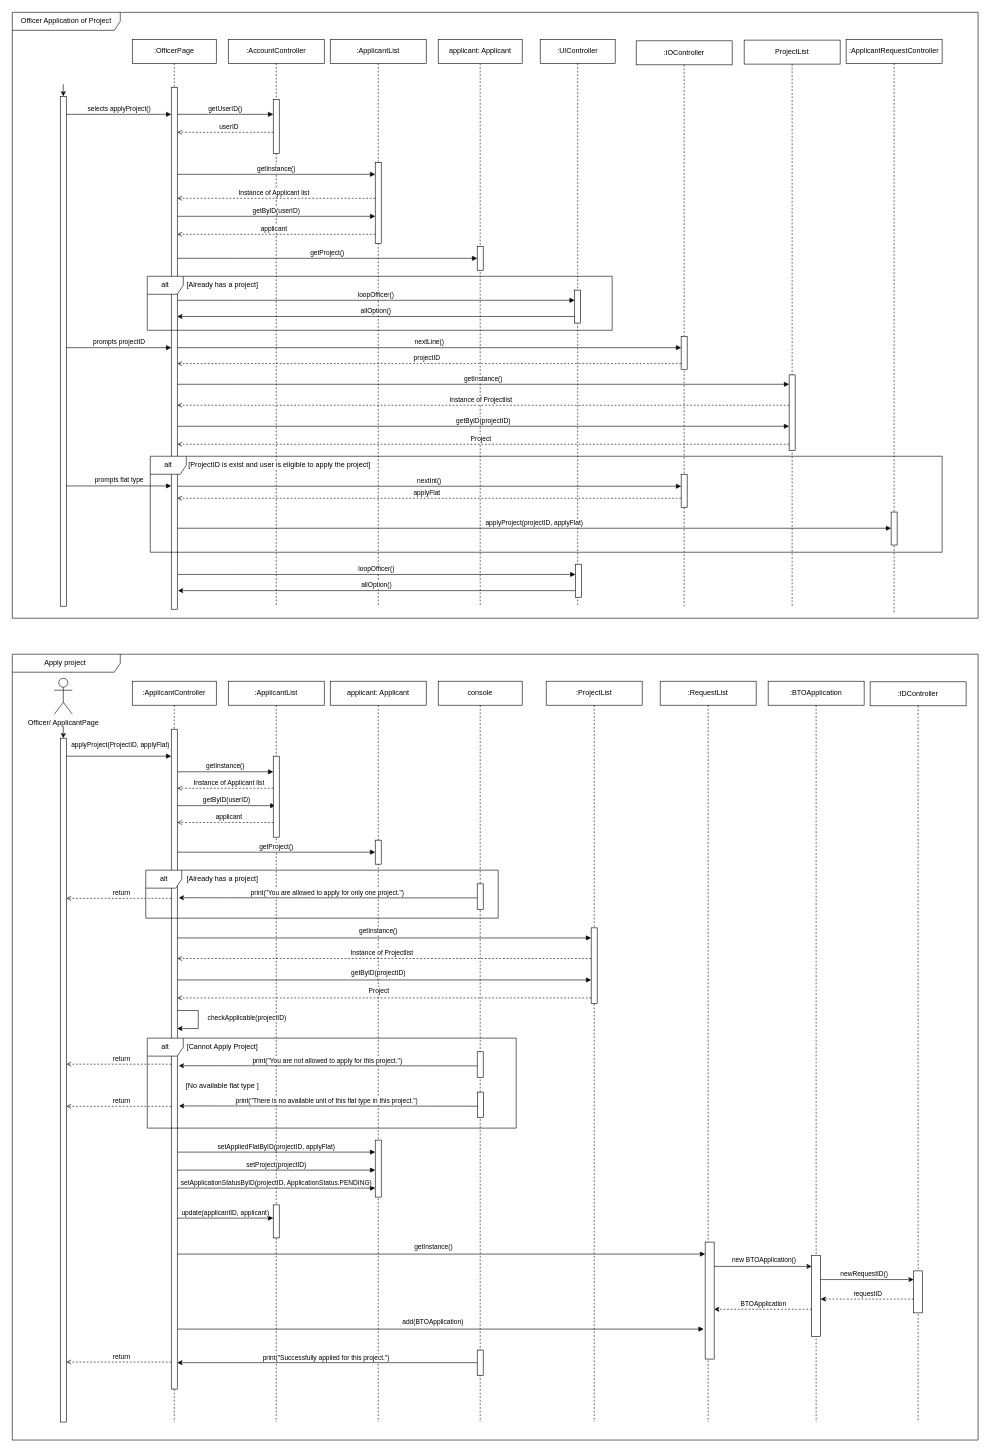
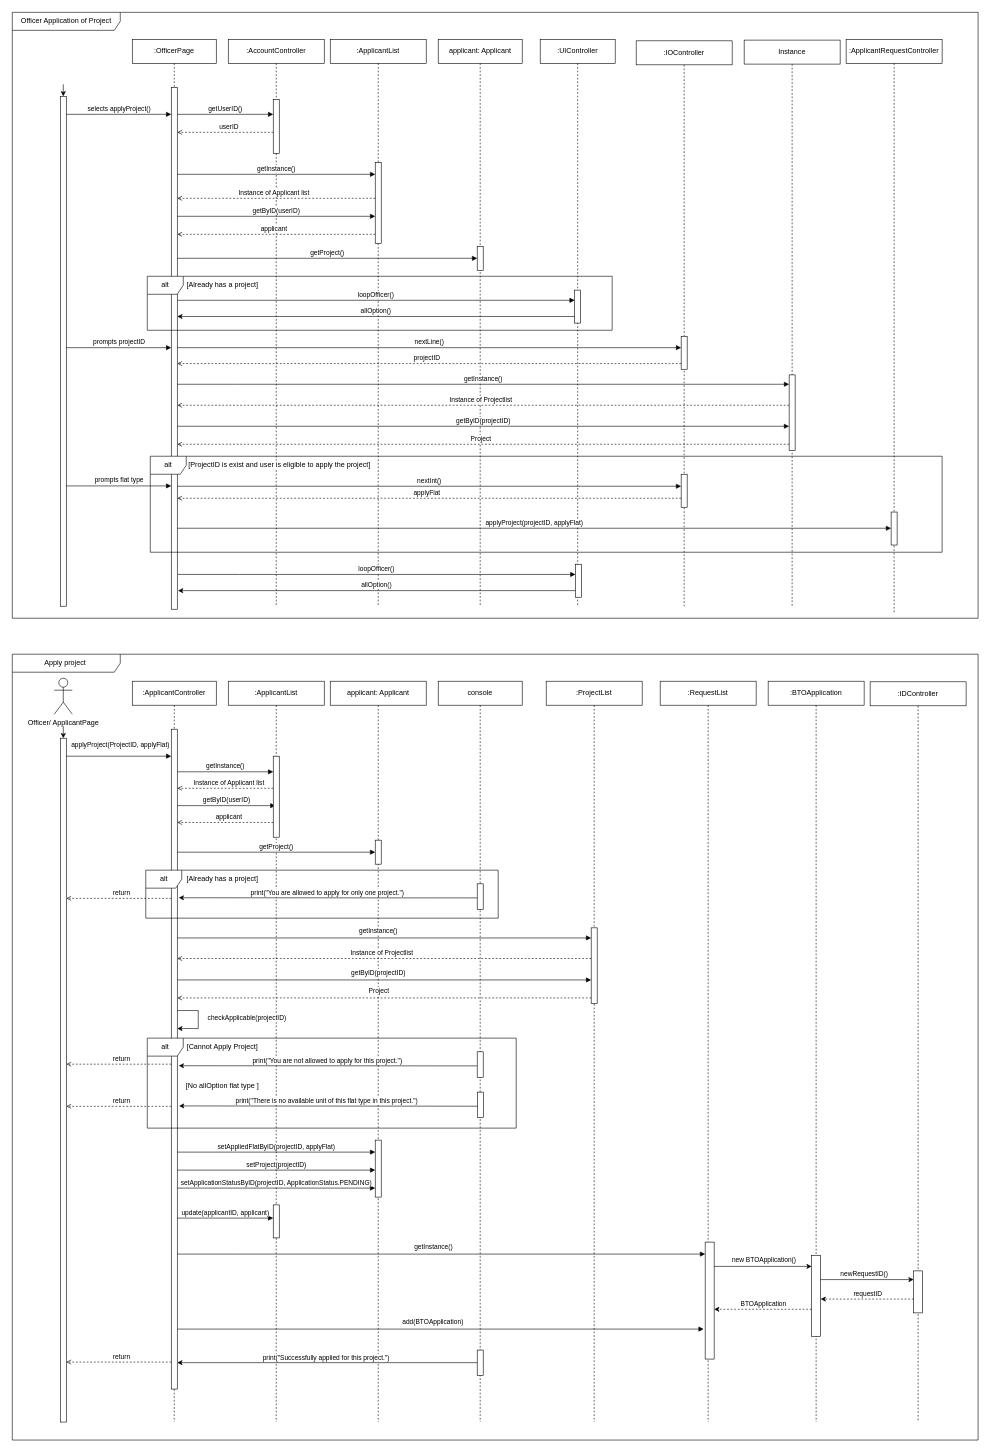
(792, 52) -> (792, 52)
(223, 1086) -> (223, 1086)
